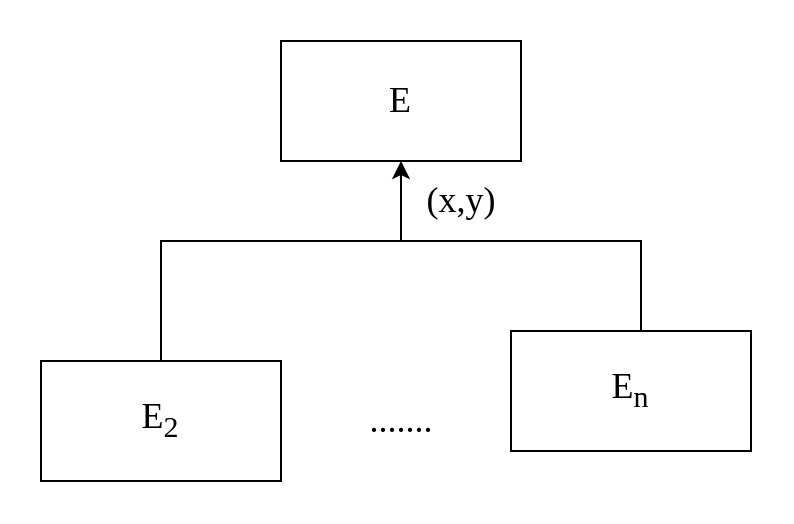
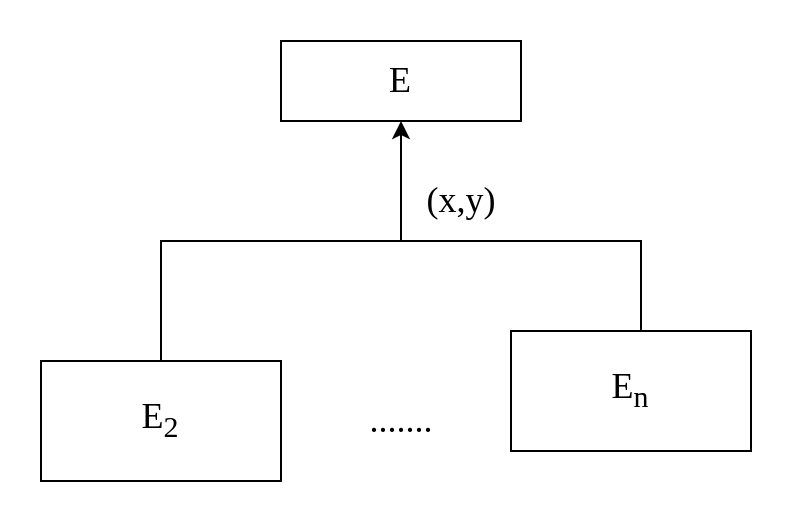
(401, 101) -> (401, 81)
